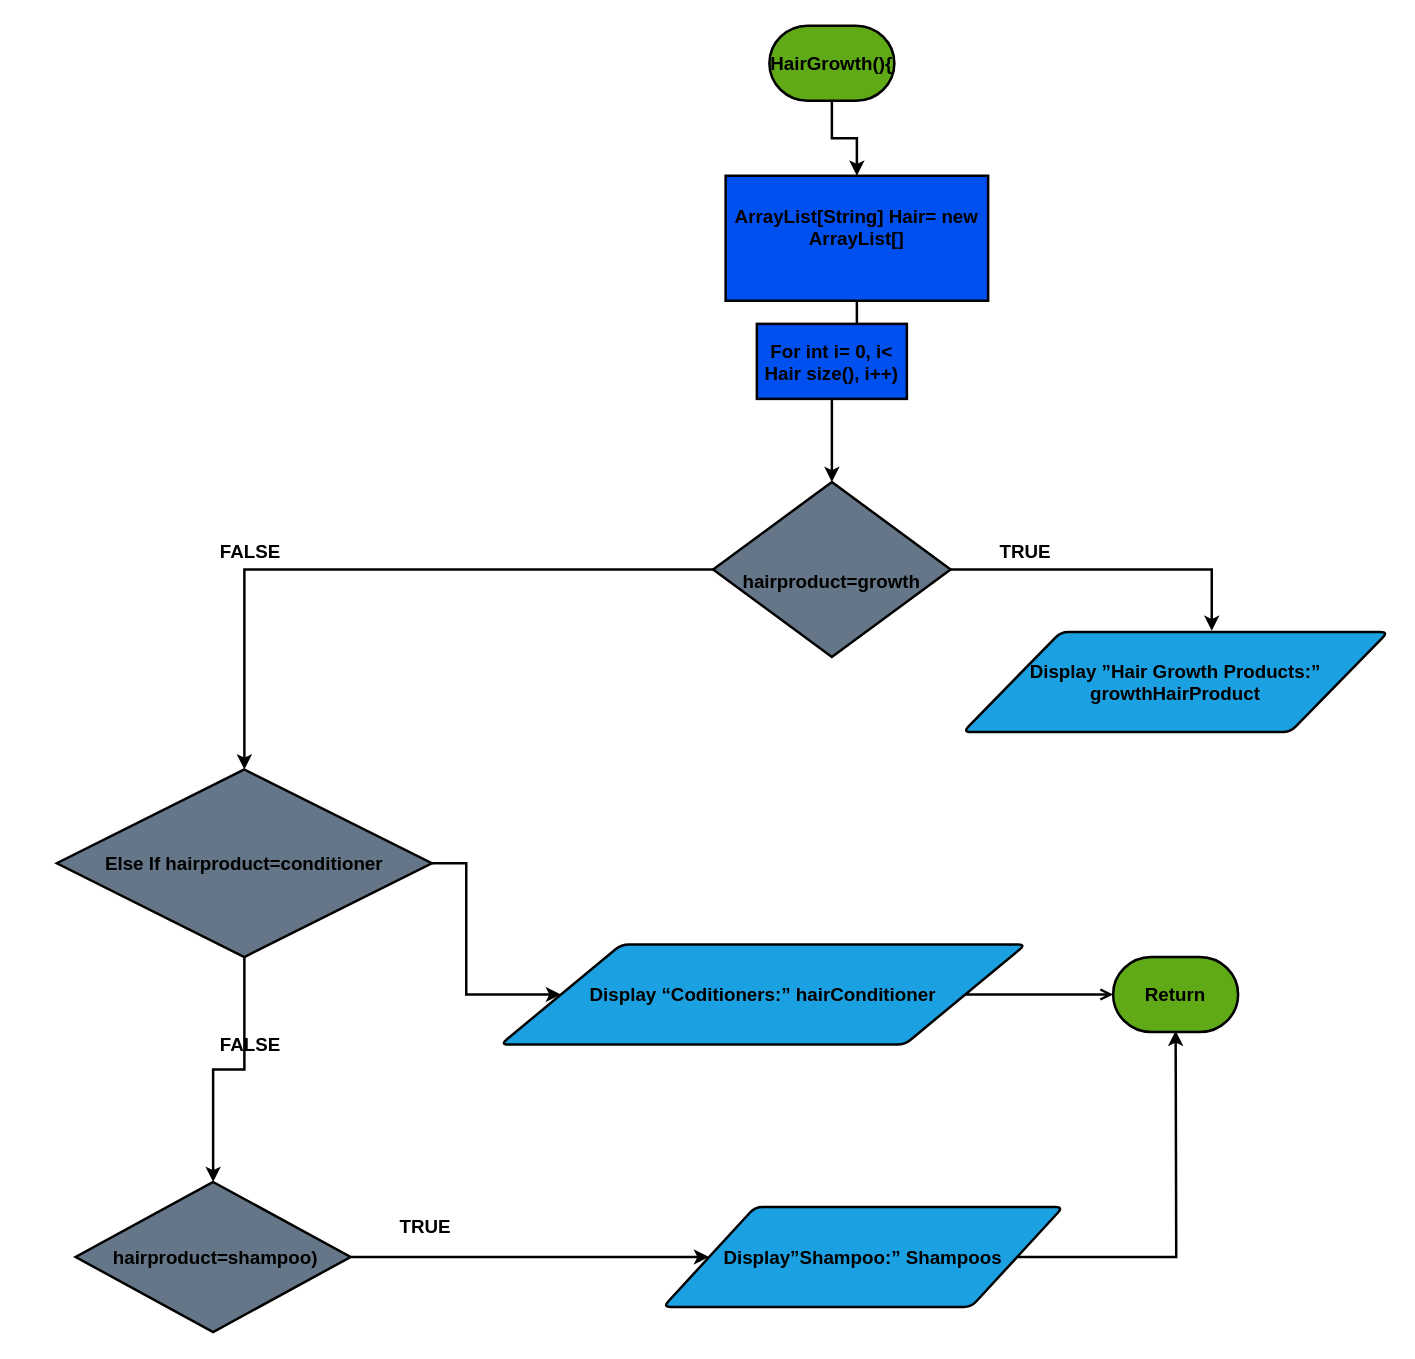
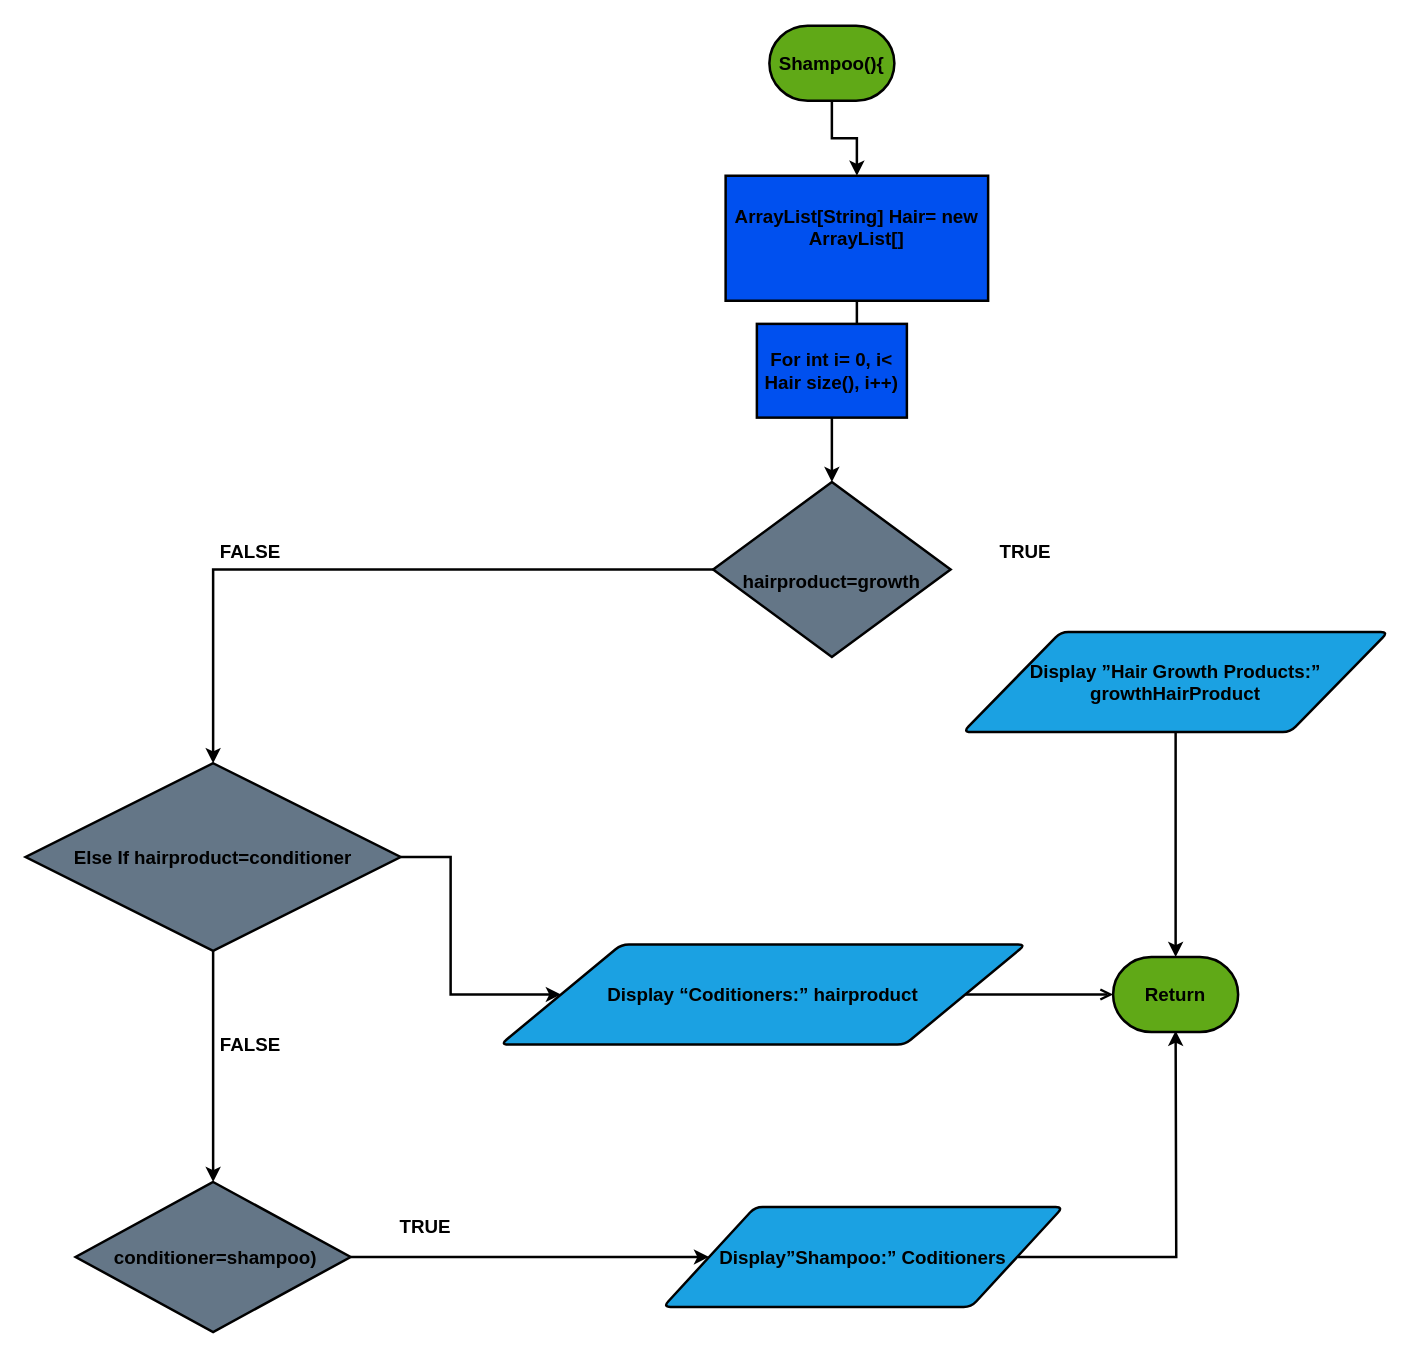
(832, 63) -> (832, 63)
(832, 361) -> (832, 371)
(1107, 569) -> none
none -> (1176, 839)
(244, 863) -> (213, 857)
(763, 994) -> (763, 994)
(213, 1257) -> (213, 1257)
(863, 1257) -> (863, 1257)
